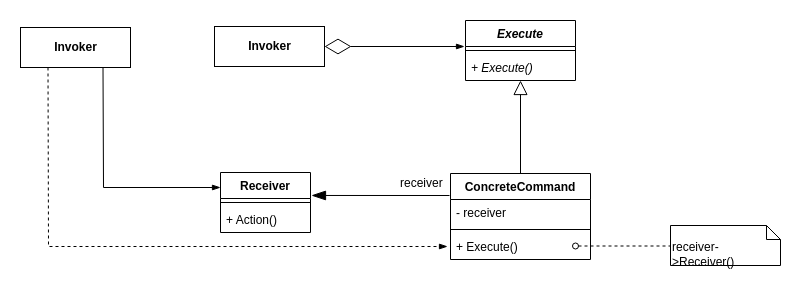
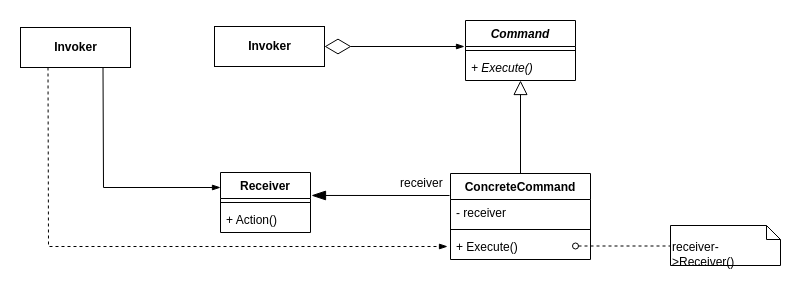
(520, 34) -> (520, 34)
